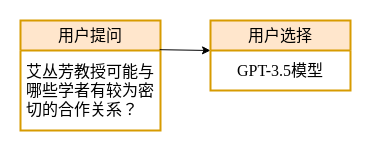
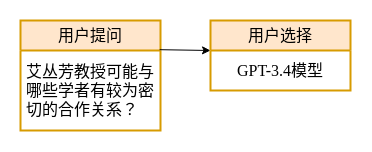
(281, 71) -> (281, 71)
